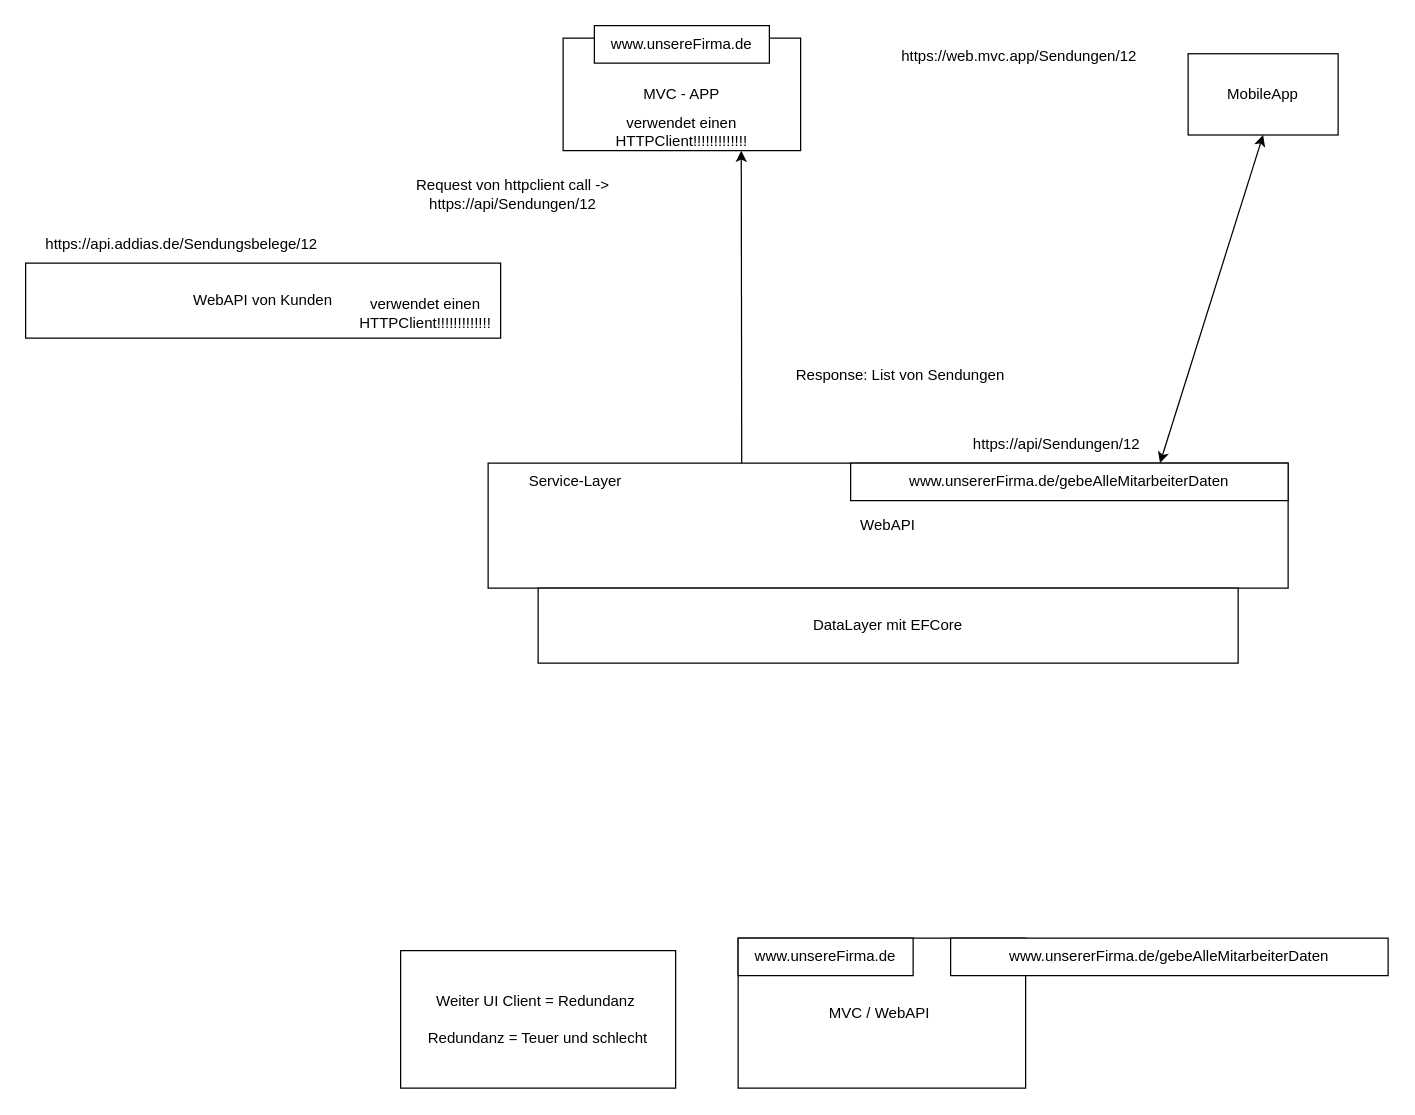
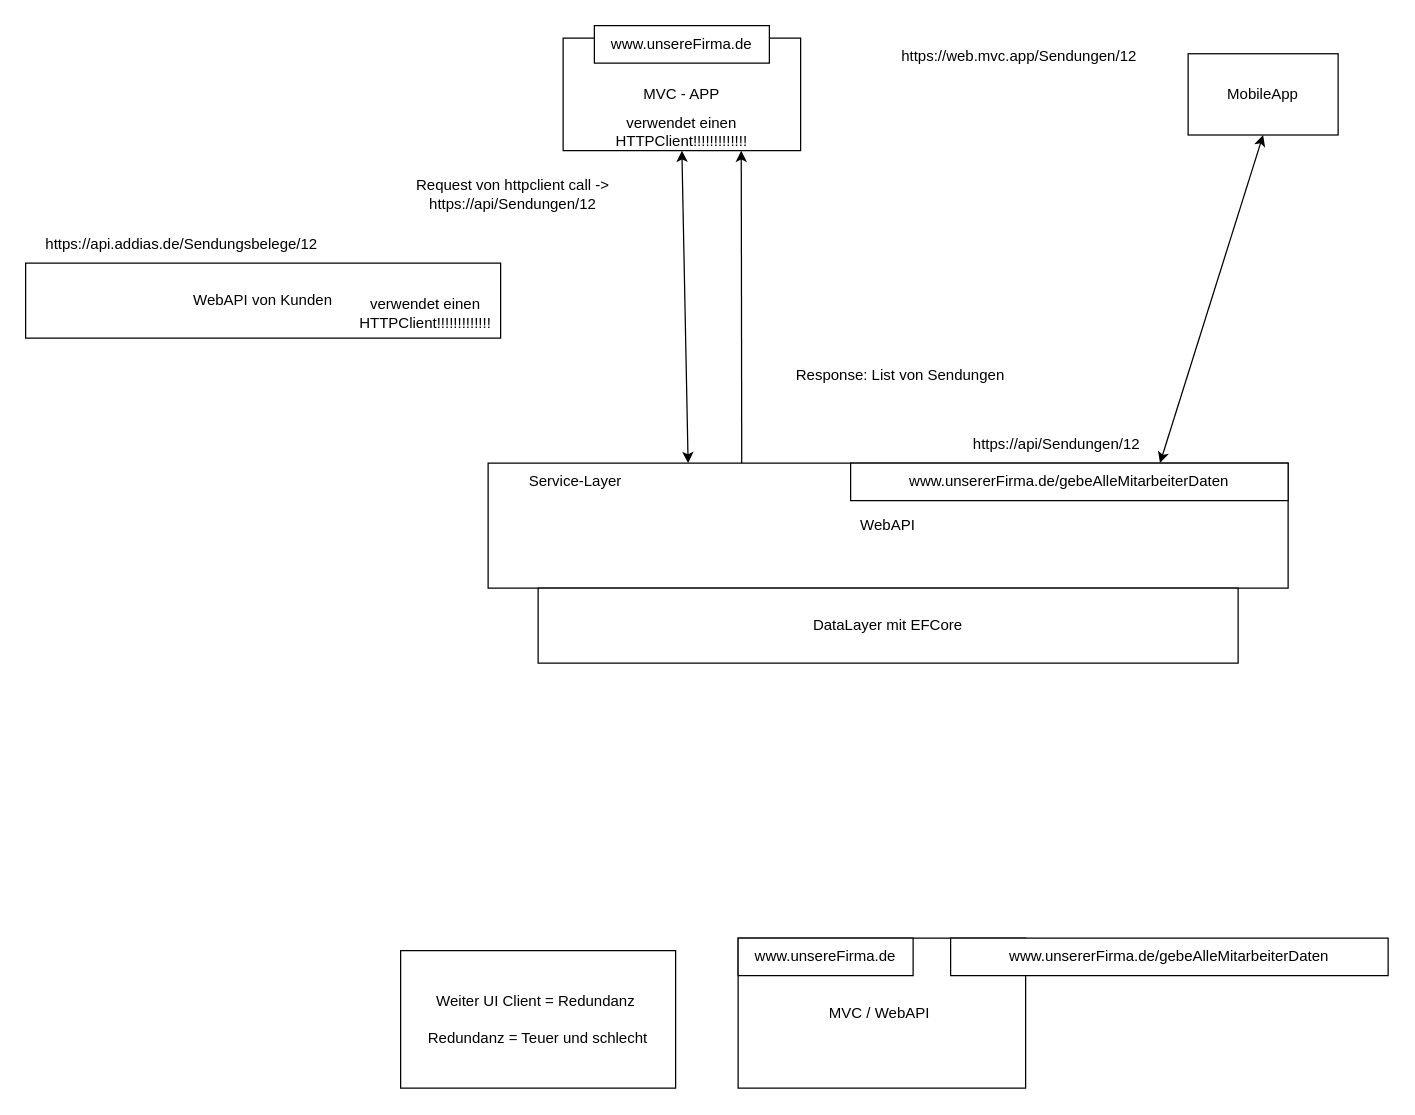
none -> (685, 307)
